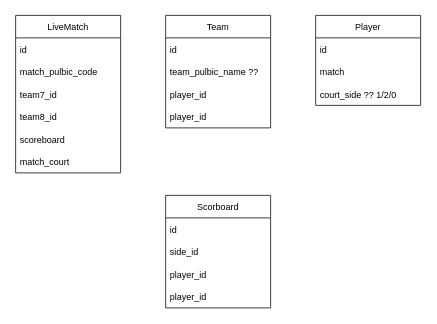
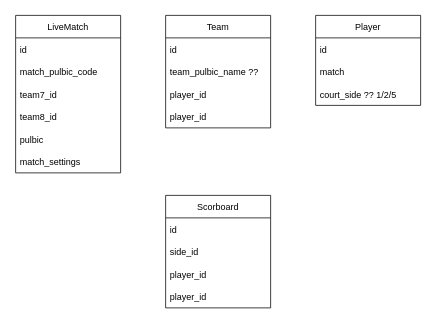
(364, 95) -> (364, 95)
(45, 140) -> (32, 140)
(47, 162) -> (54, 162)
